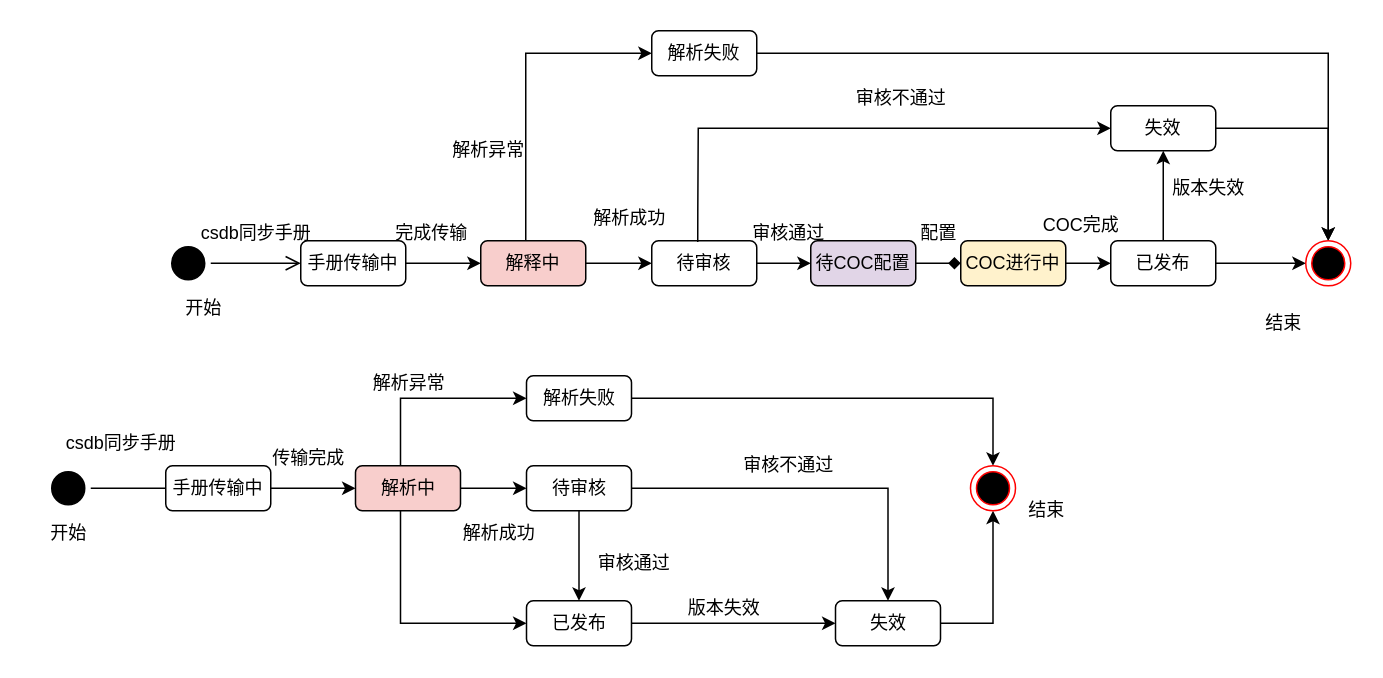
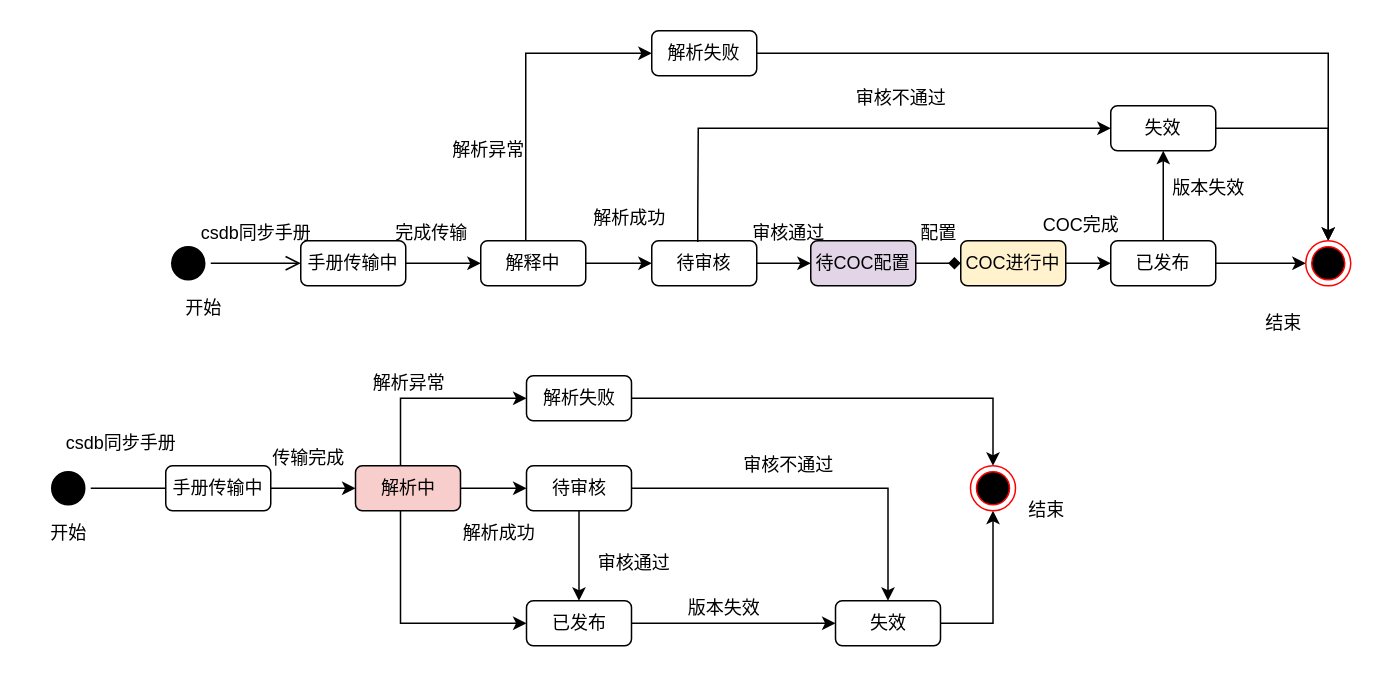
(533, 263) -> (533, 263)
